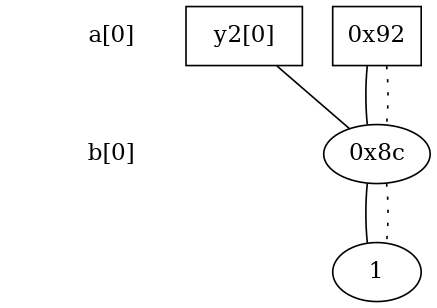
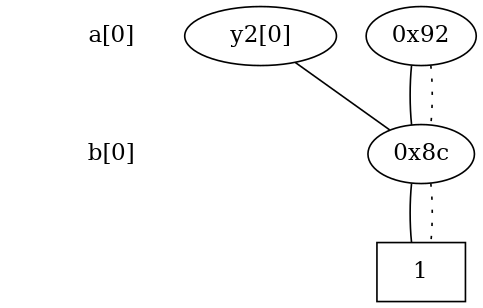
(244, 36) -> (261, 36)
(377, 36) -> (421, 36)
(377, 272) -> (421, 272)
